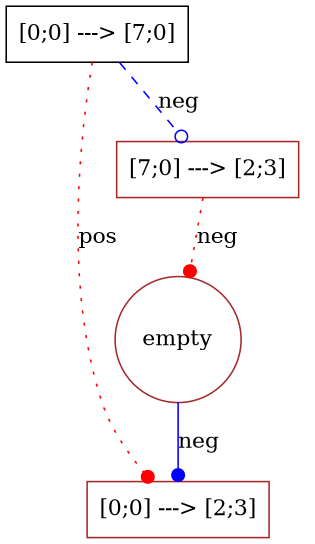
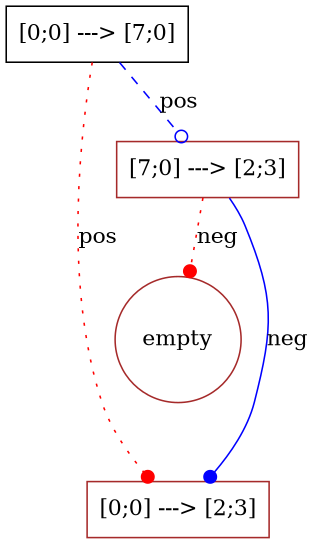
(179, 102) -> (179, 102)
(178, 435) -> (267, 338)
